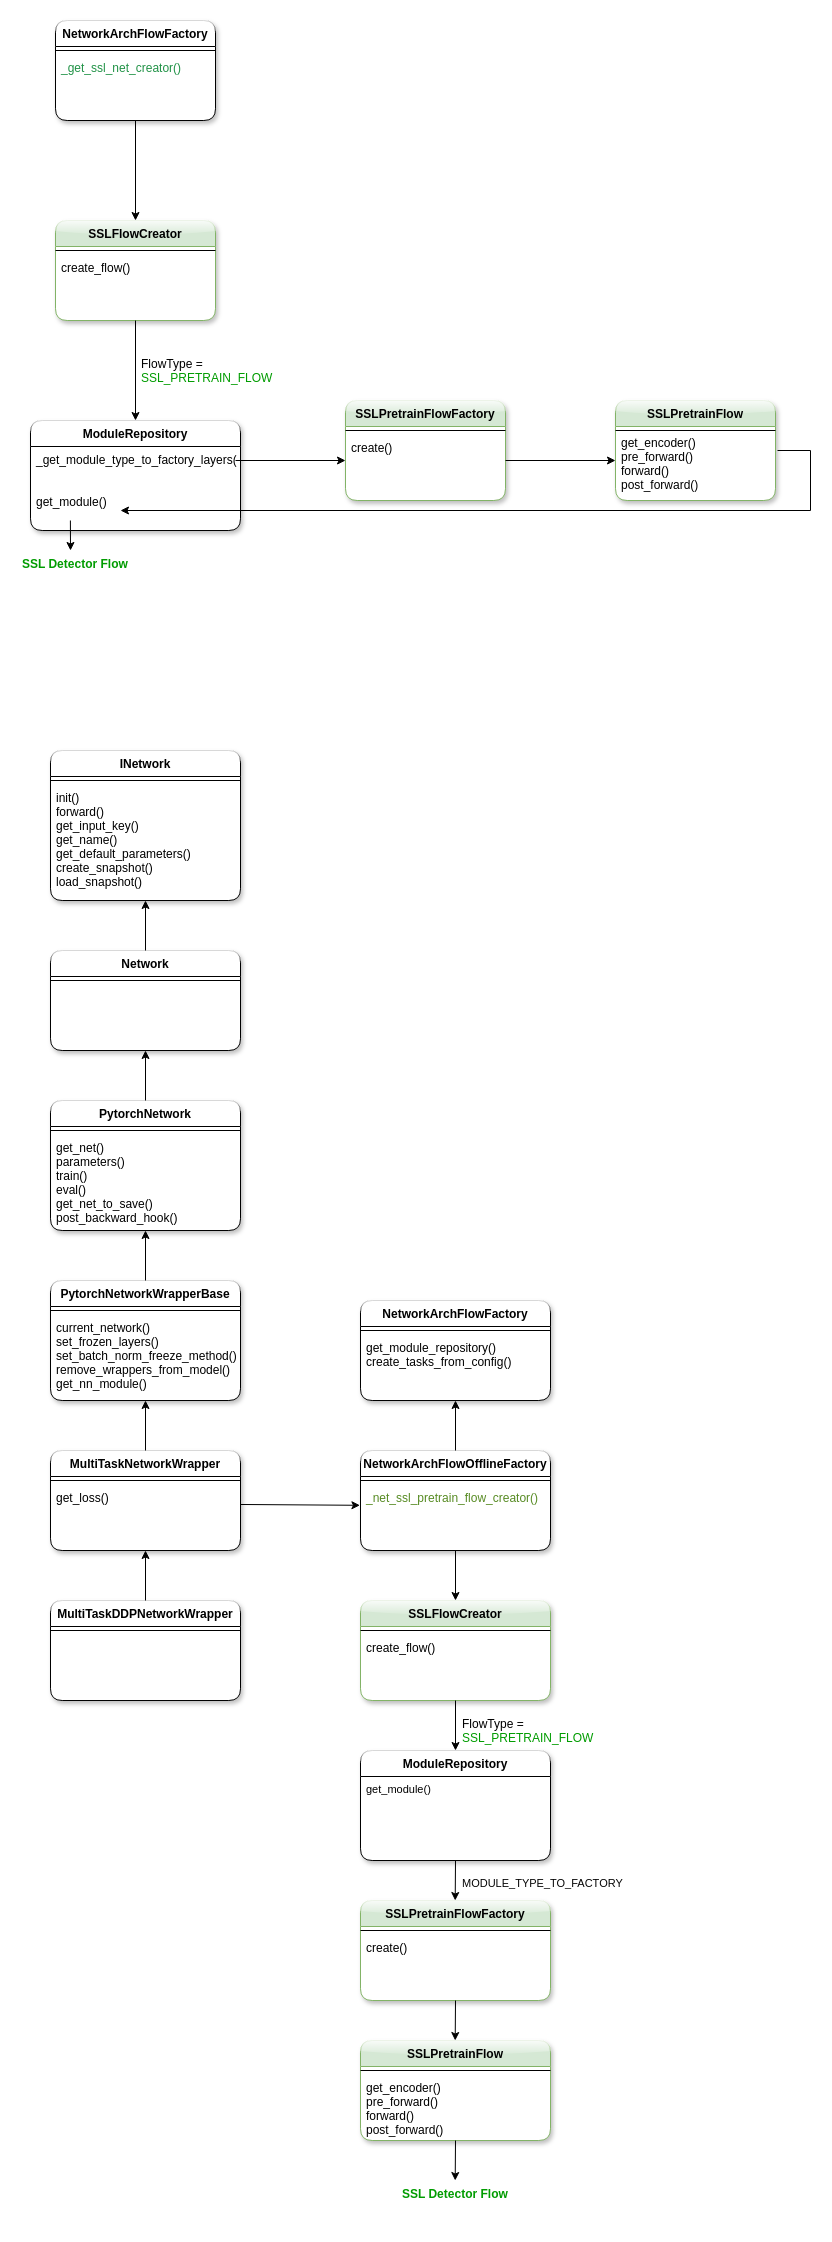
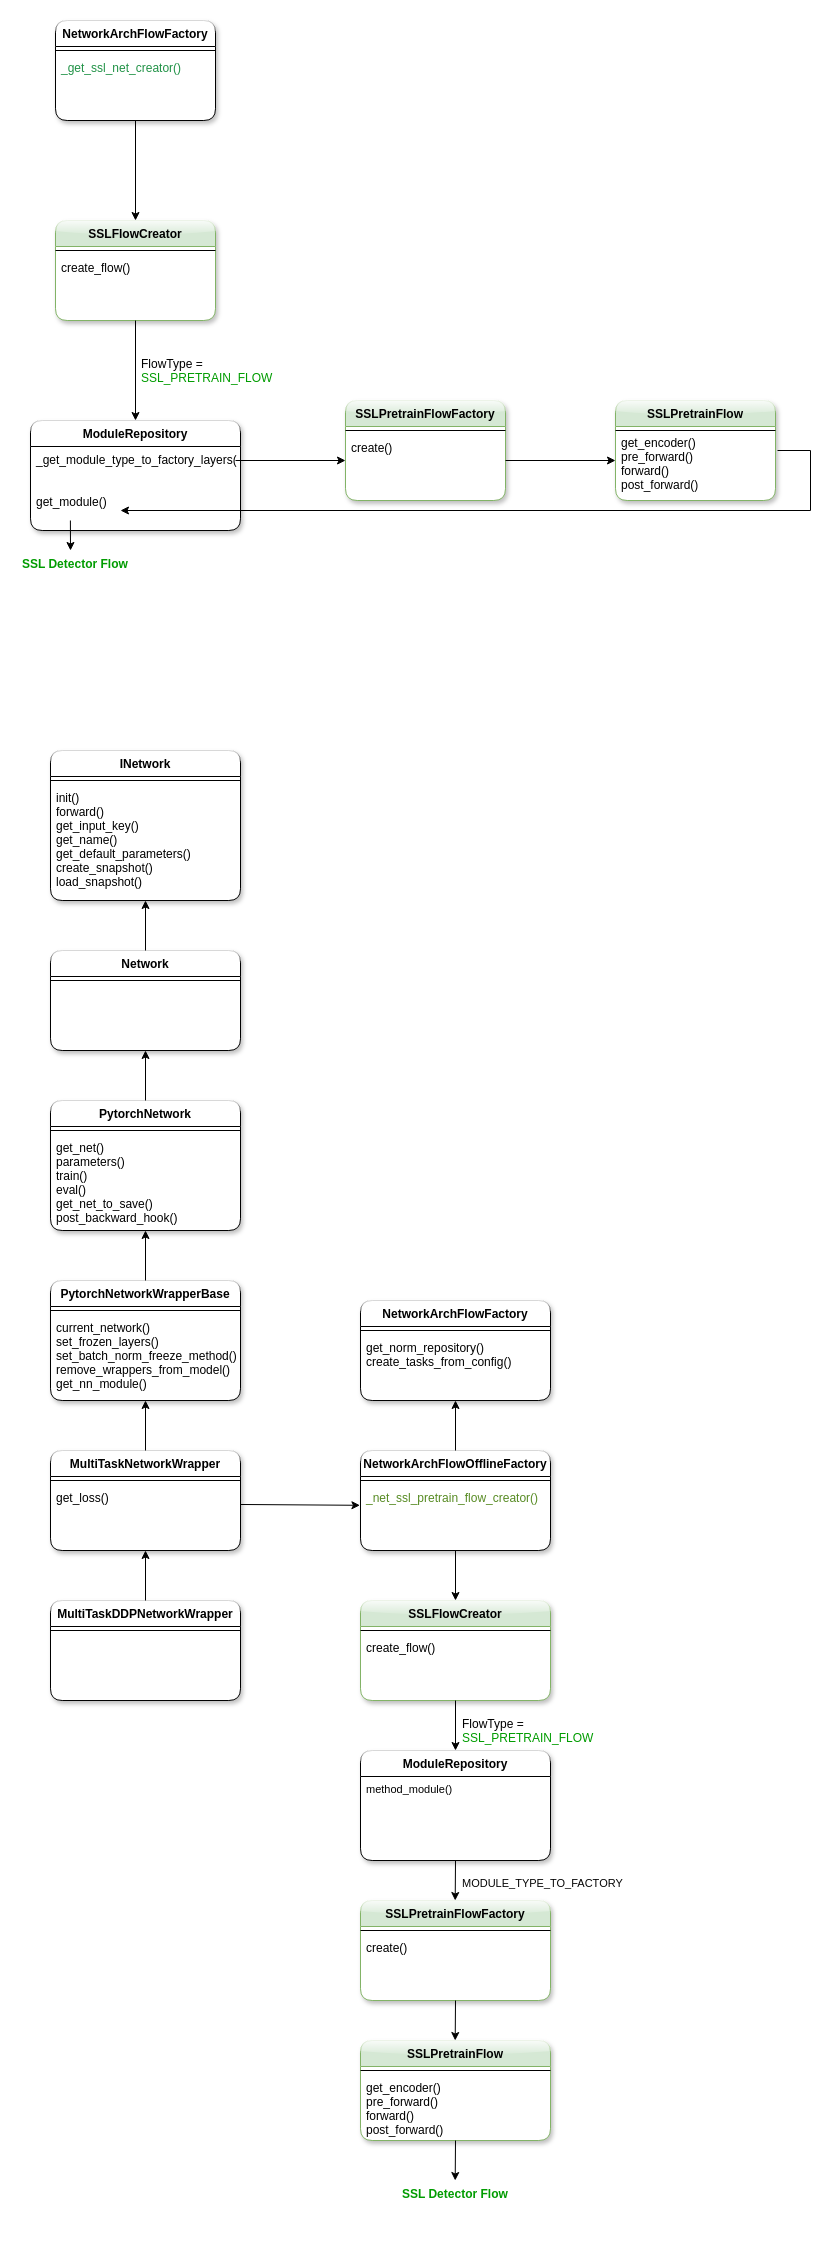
(440, 1348) -> (435, 1348)
(402, 1789) -> (411, 1789)
